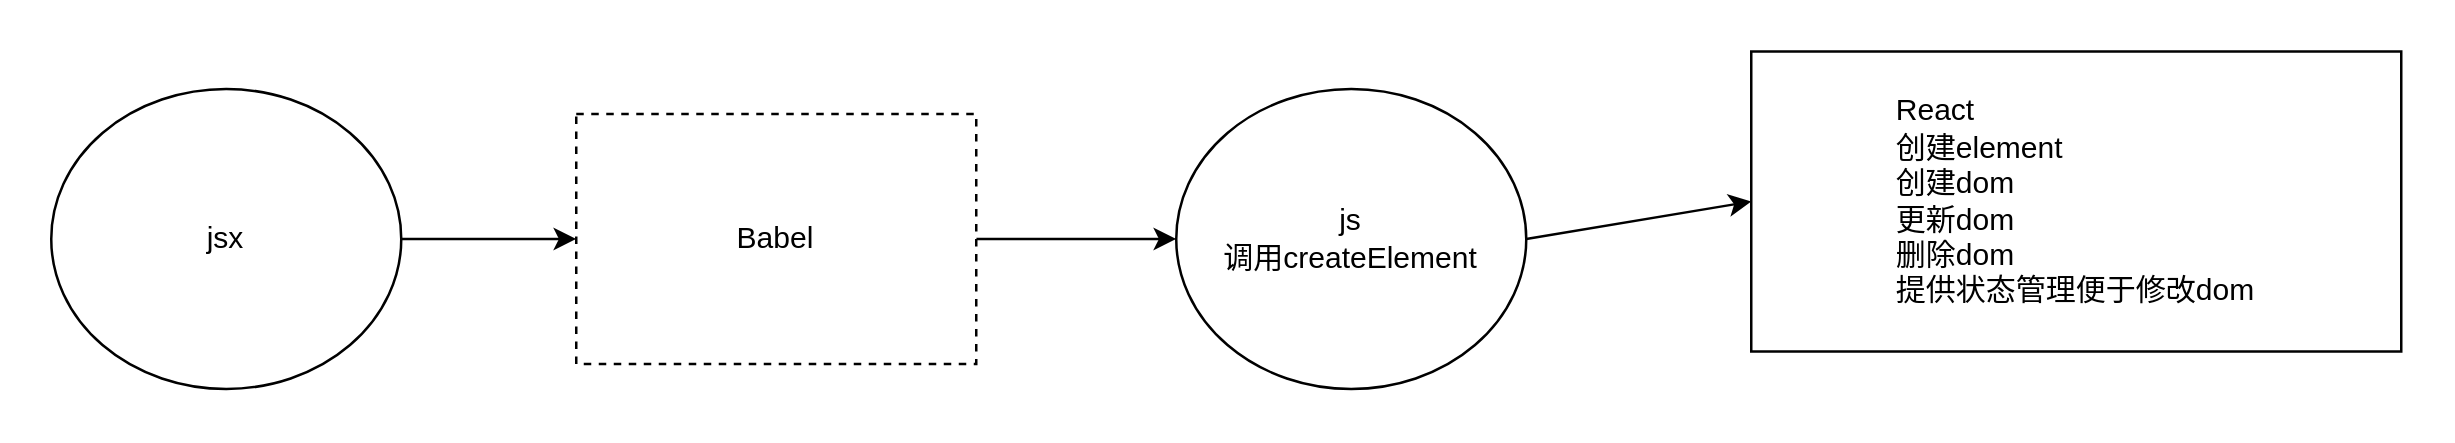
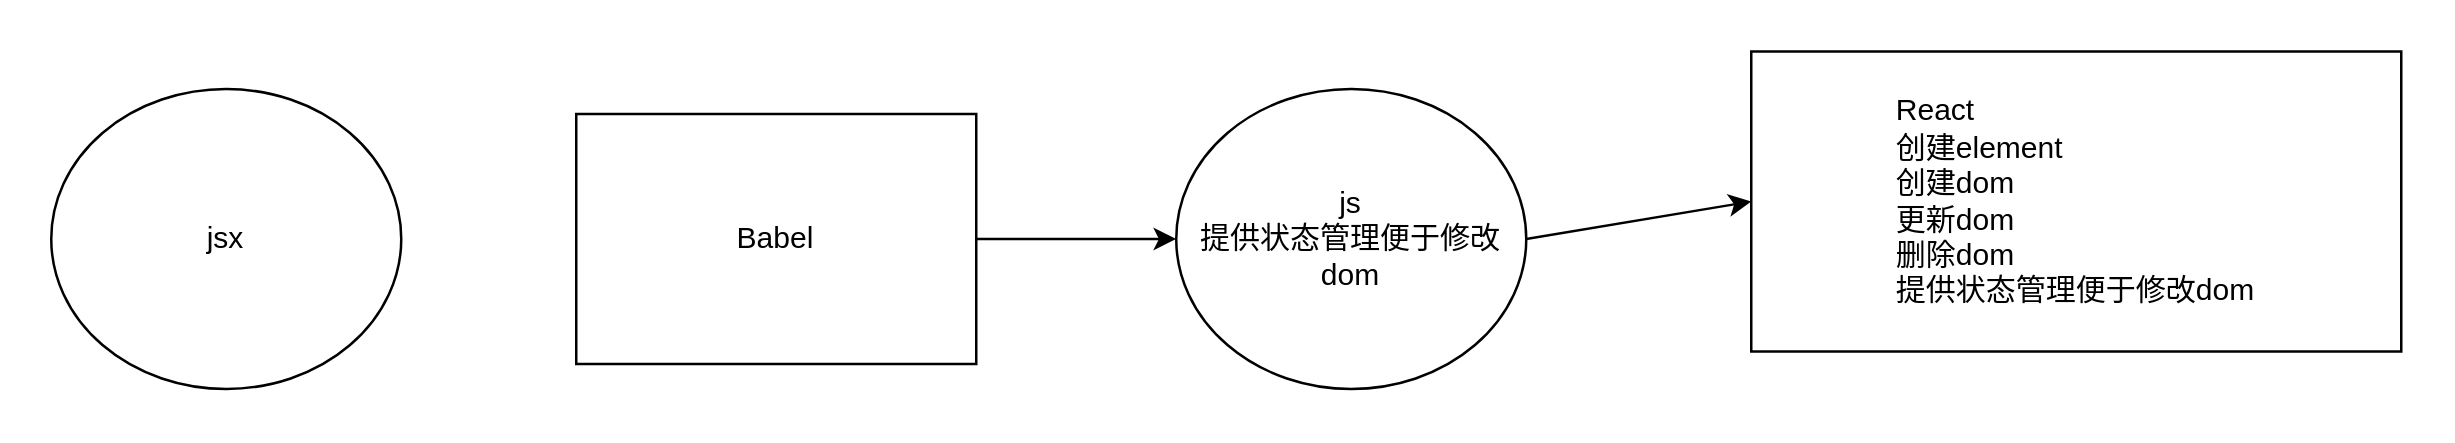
(480, 239) -> none
(776, 239) -> (776, 239)
(1351, 239) -> (1351, 239)
